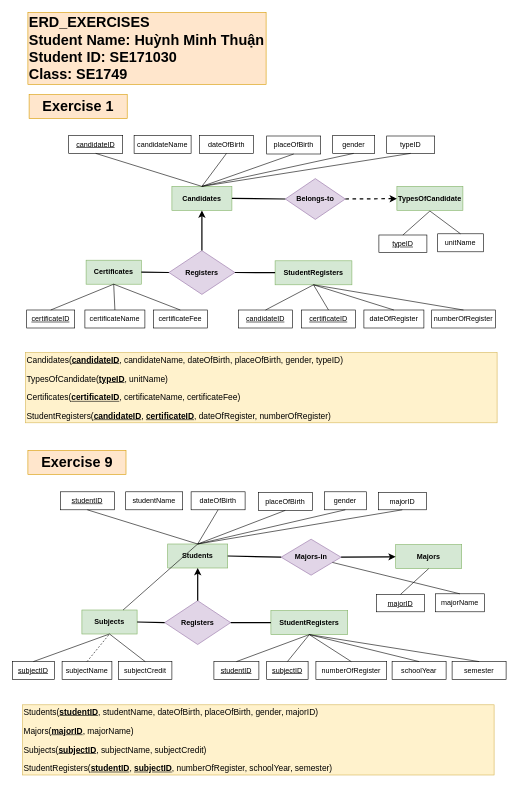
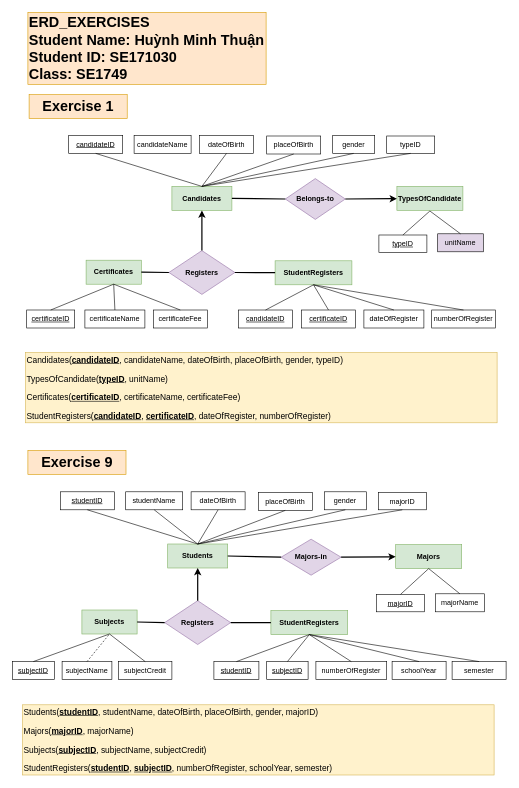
(368, 199) -> (368, 199)
(461, 243) -> (461, 243)
(160, 577) -> (175, 526)
(397, 578) -> (444, 581)
